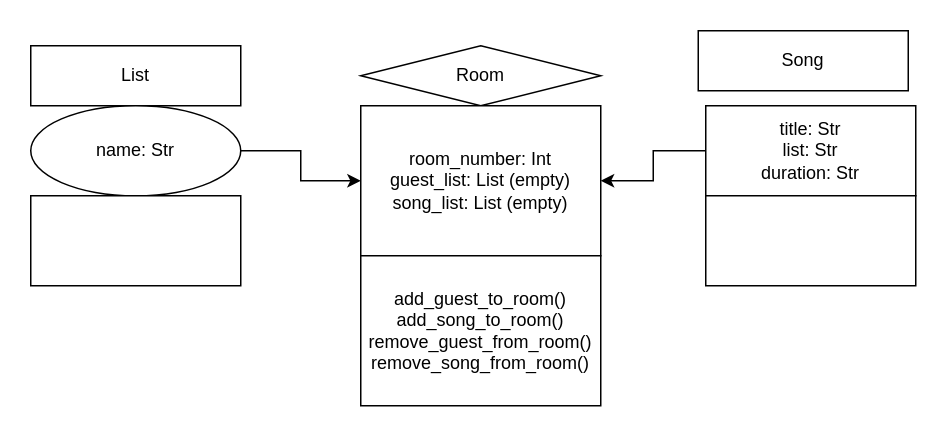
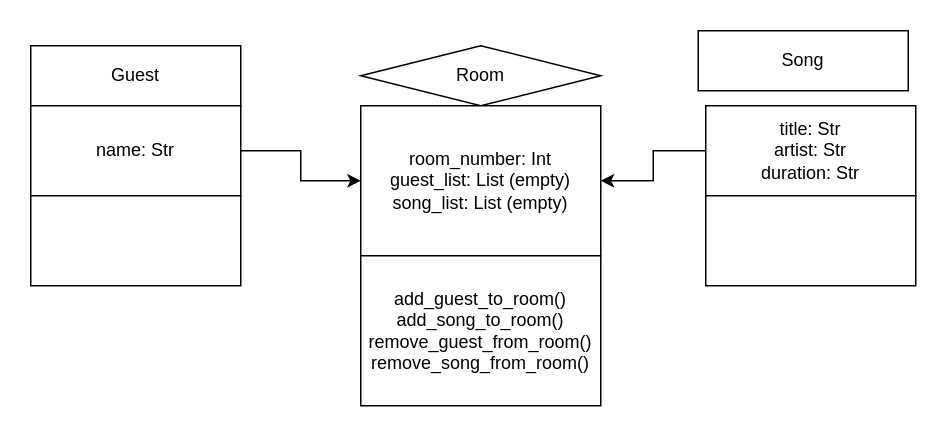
(136, 76) -> (136, 76)
(136, 151) -> (136, 151)
(811, 151) -> (811, 151)
